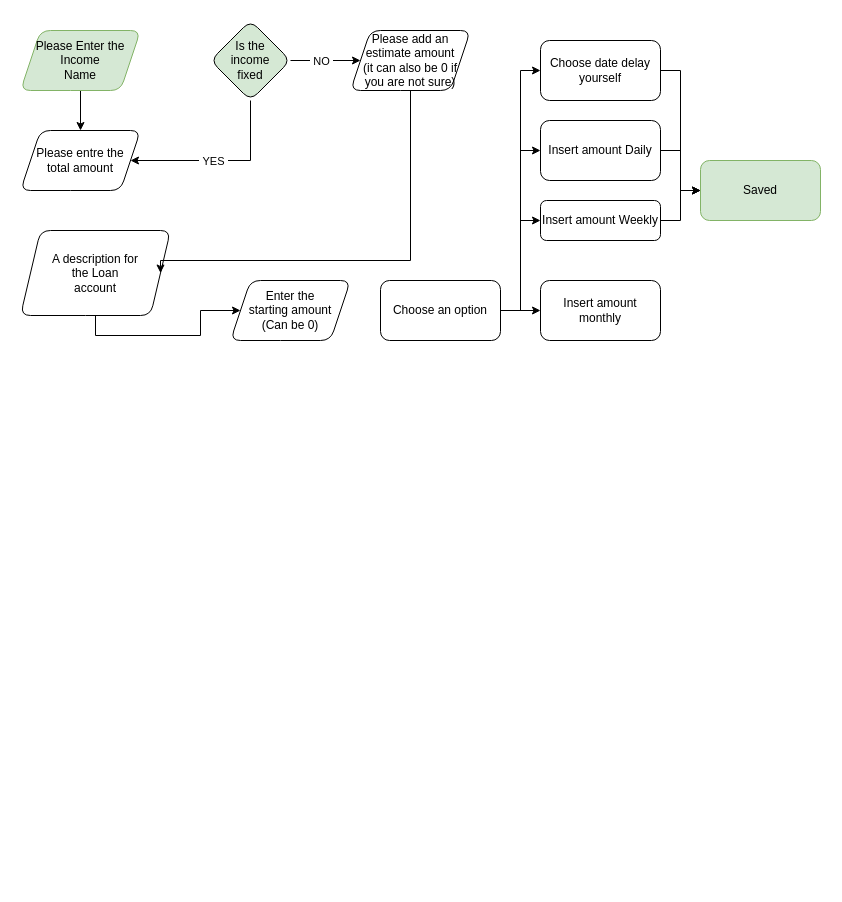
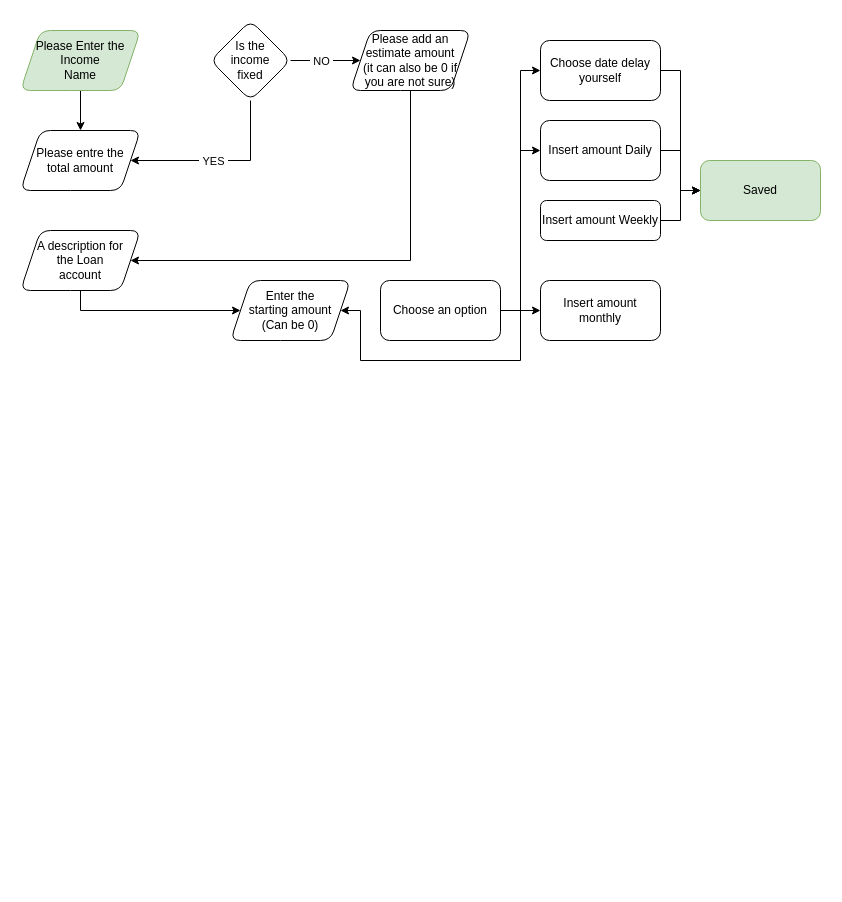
(251, 61) -> (251, 61)
(528, 221) -> (434, 361)
(96, 273) -> (81, 261)
